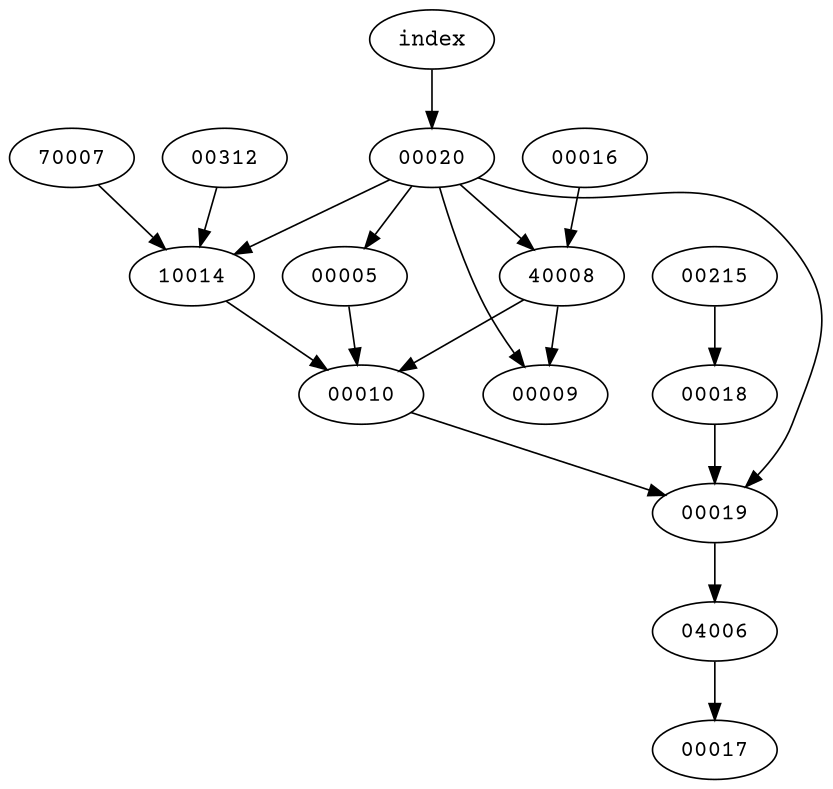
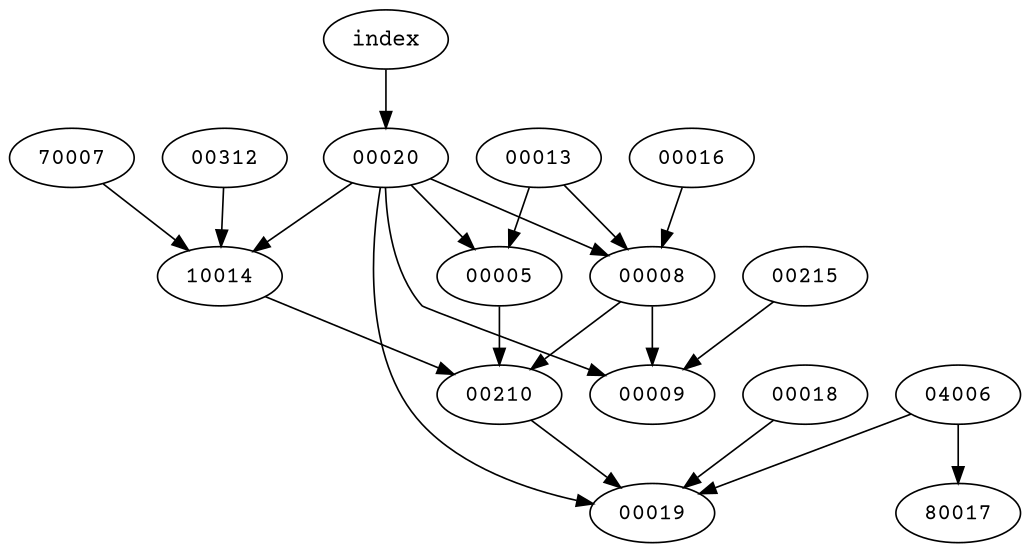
none -> (539, 158)
(562, 276) -> (652, 276)
(715, 327) -> (736, 330)
(361, 395) -> (499, 395)
(715, 564) -> (813, 451)
(715, 750) -> (958, 513)
